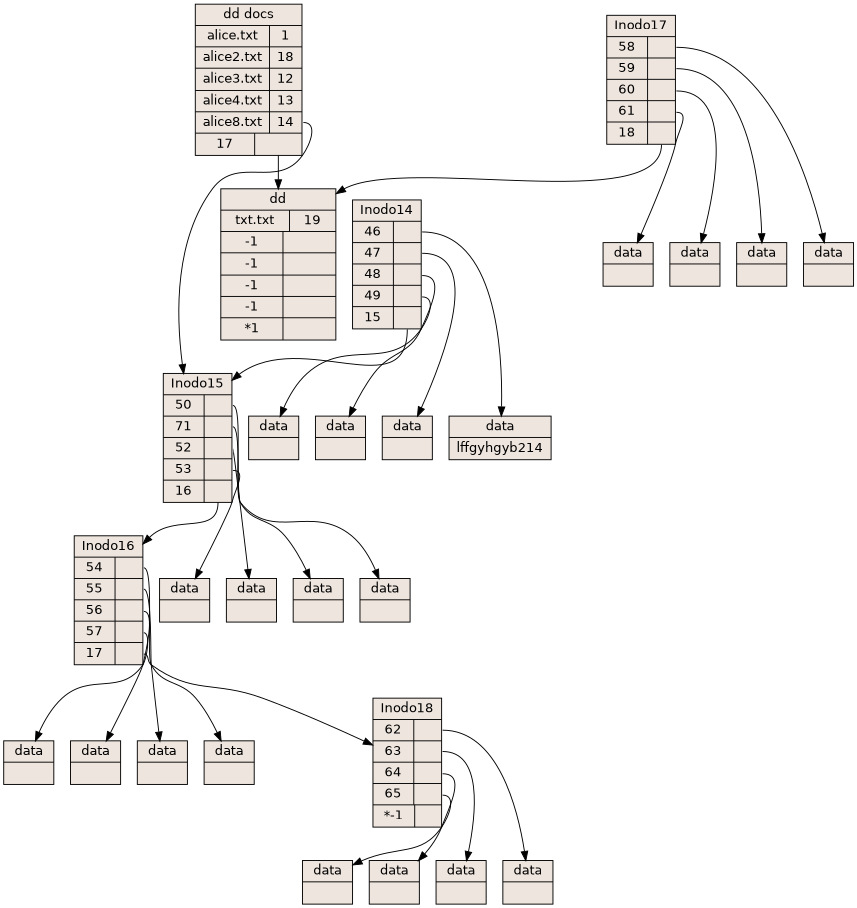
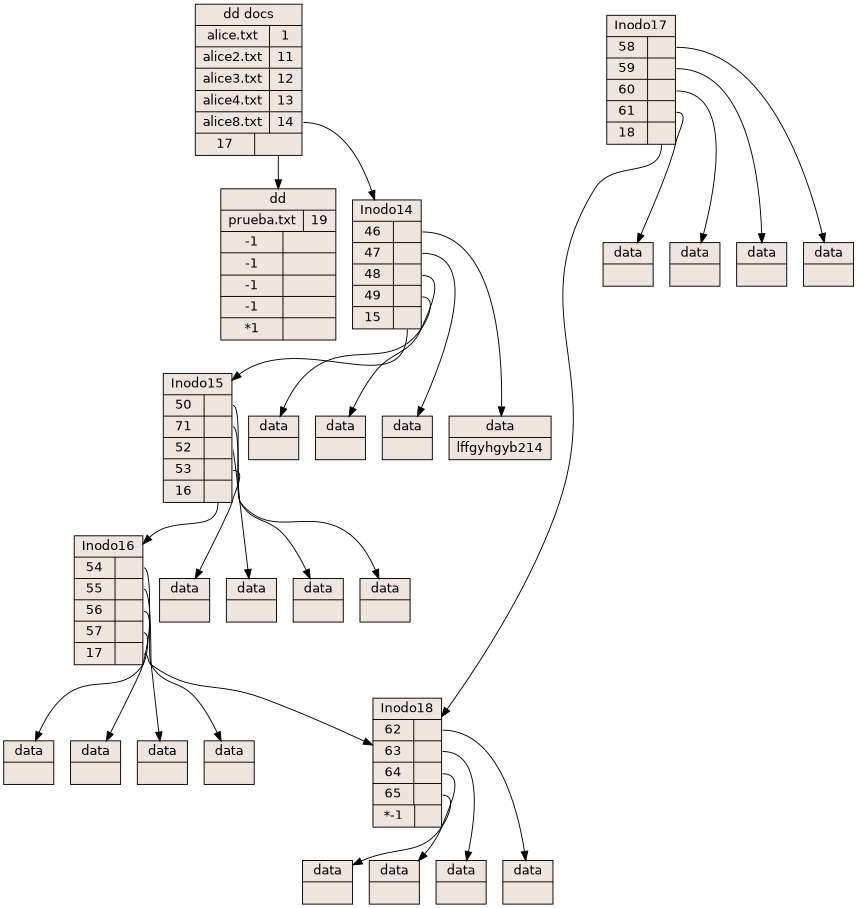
(286, 57) -> (286, 57)
(510, 180) -> (573, 418)
(201, 207) -> (348, 145)
(255, 220) -> (262, 220)
